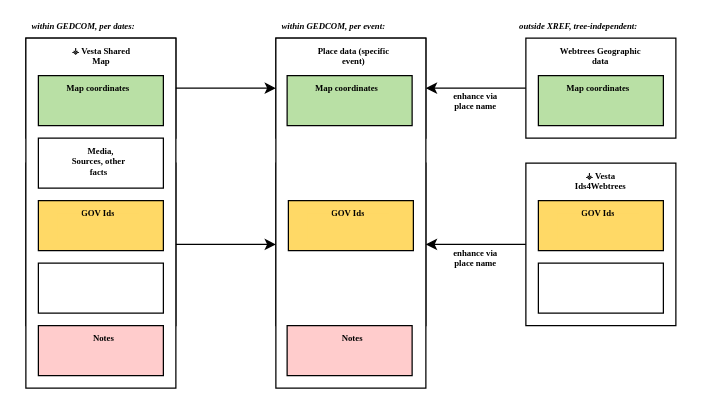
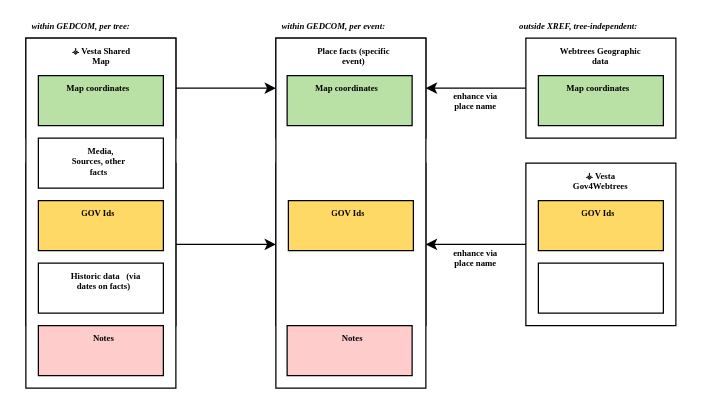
(102, 31) -> (102, 31)
(354, 65) -> (354, 65)
(601, 190) -> (601, 190)
none -> (104, 294)
